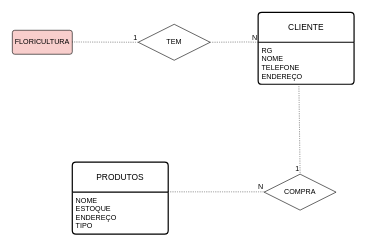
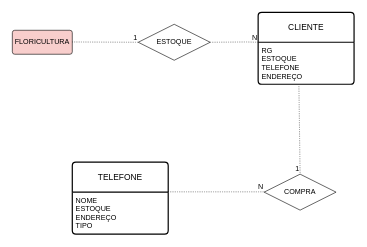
(174, 42) -> (174, 42)
(278, 64) -> (278, 64)
(120, 177) -> (120, 177)
